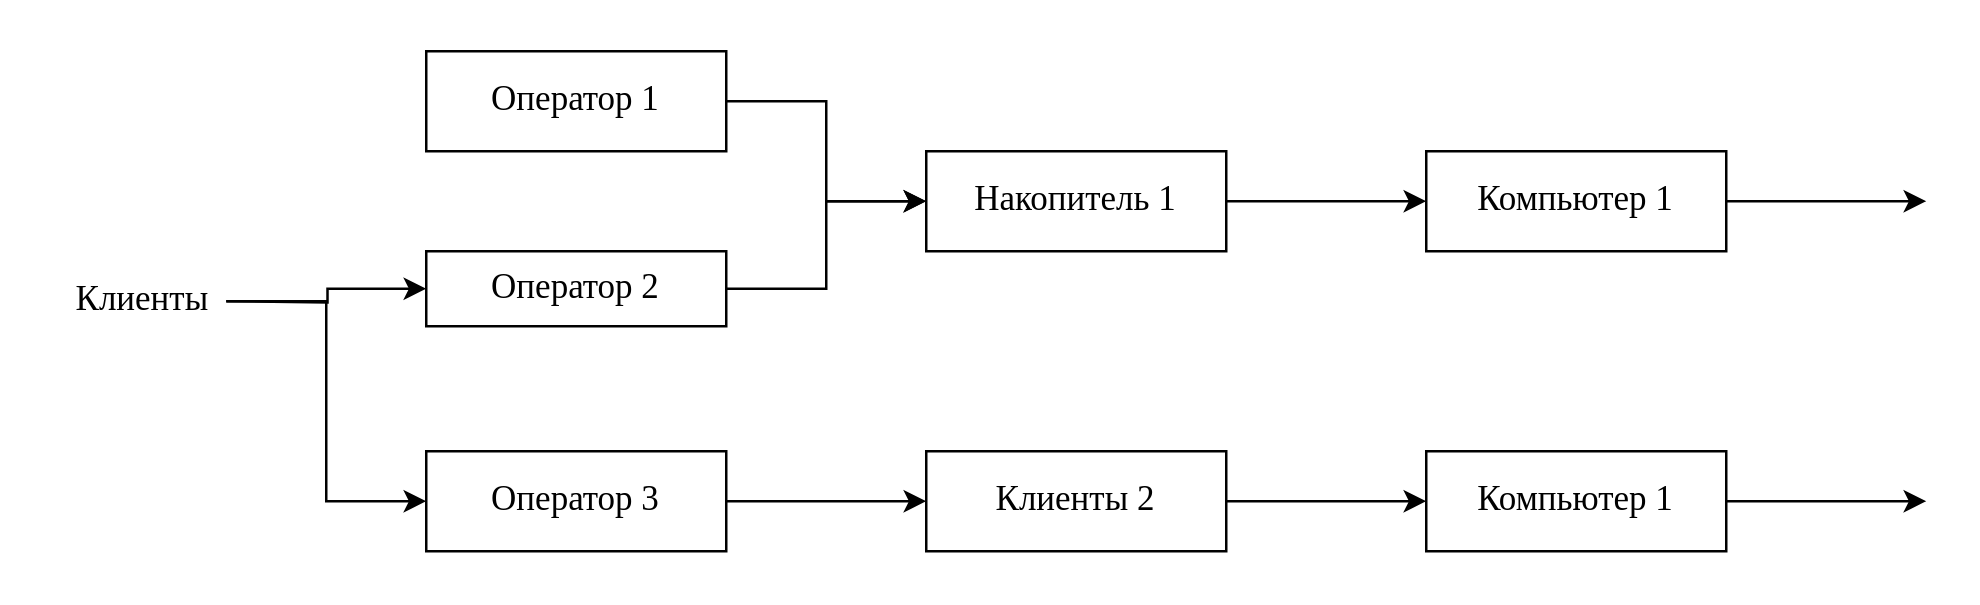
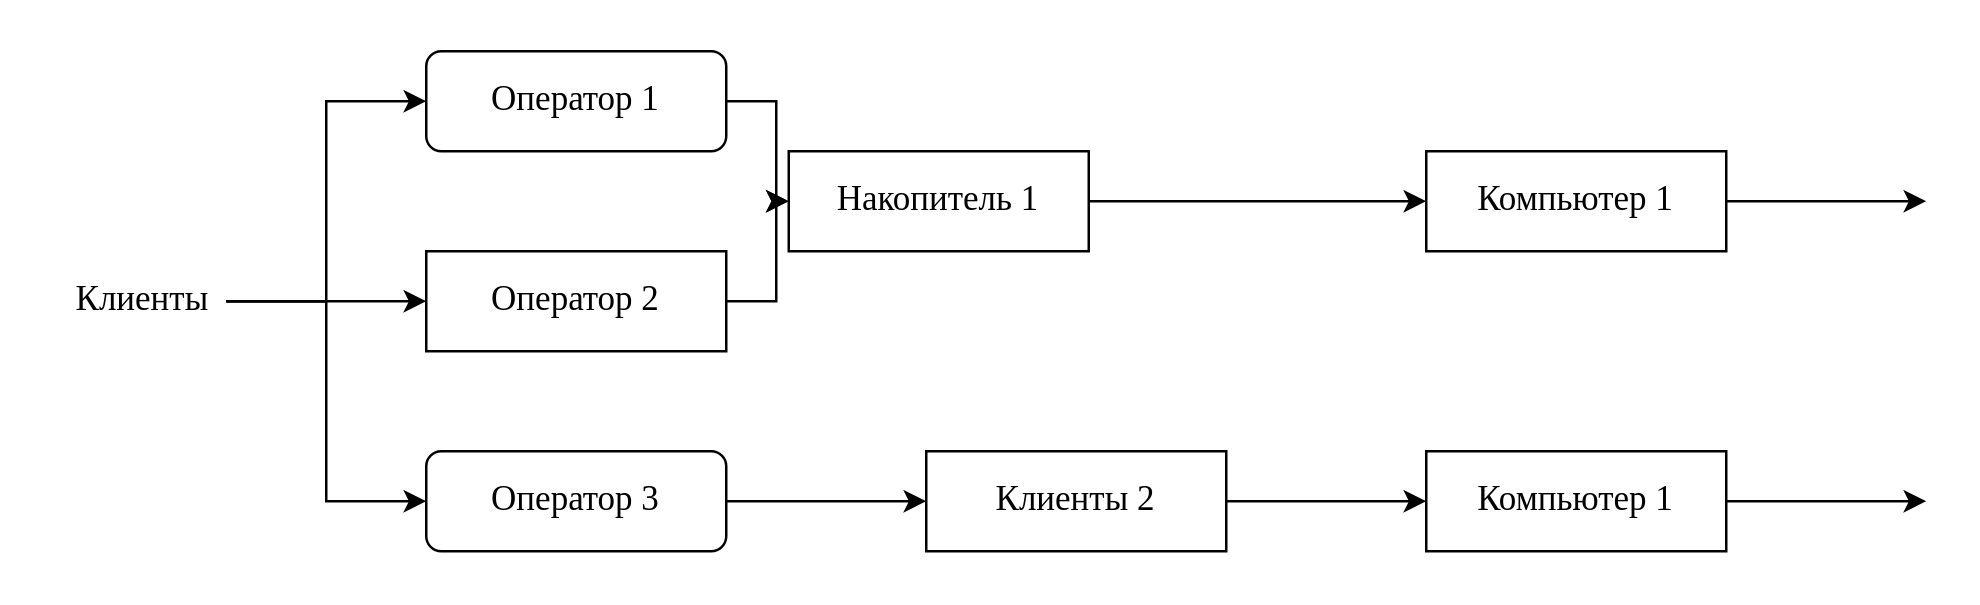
(576, 101) -> (576, 101)
none -> (326, 152)
(1076, 201) -> (939, 201)
(576, 289) -> (576, 301)
(576, 501) -> (576, 501)
